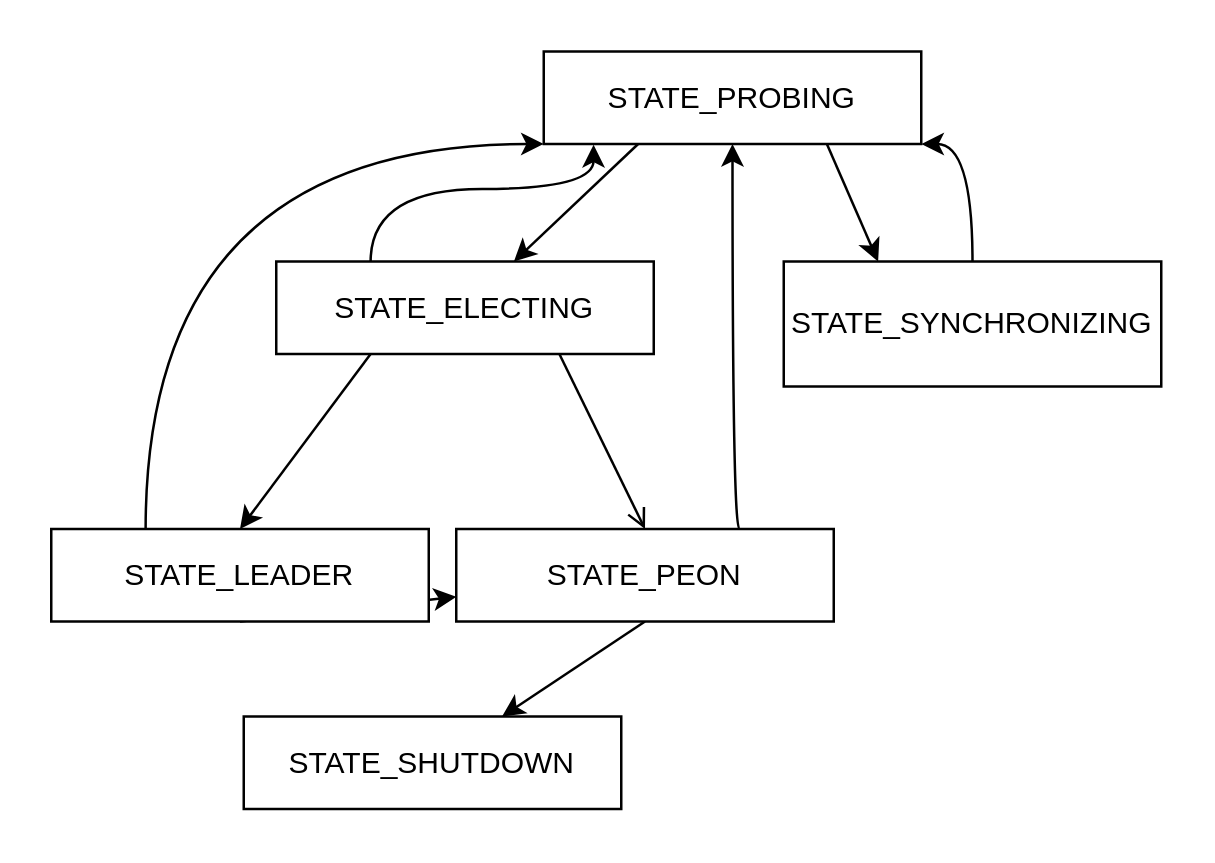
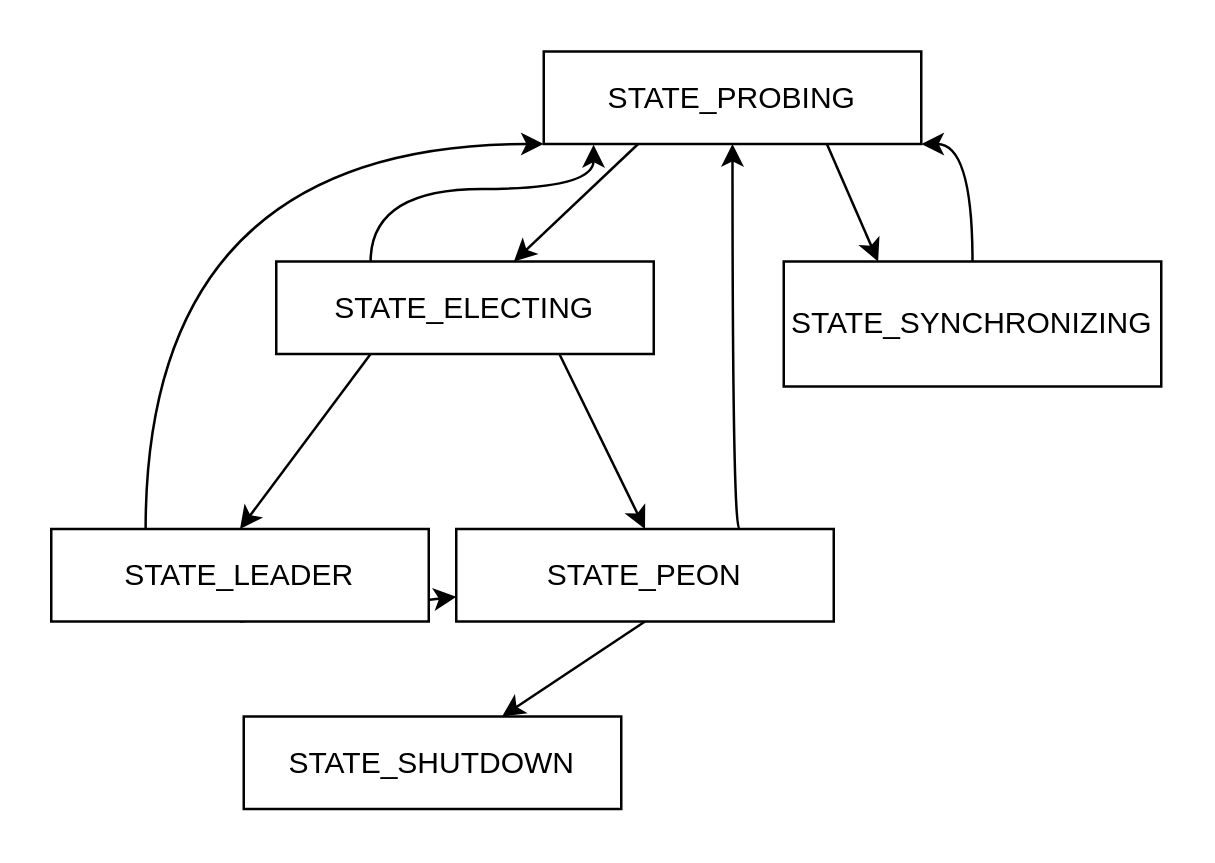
(639, 516) -> (637, 512)
